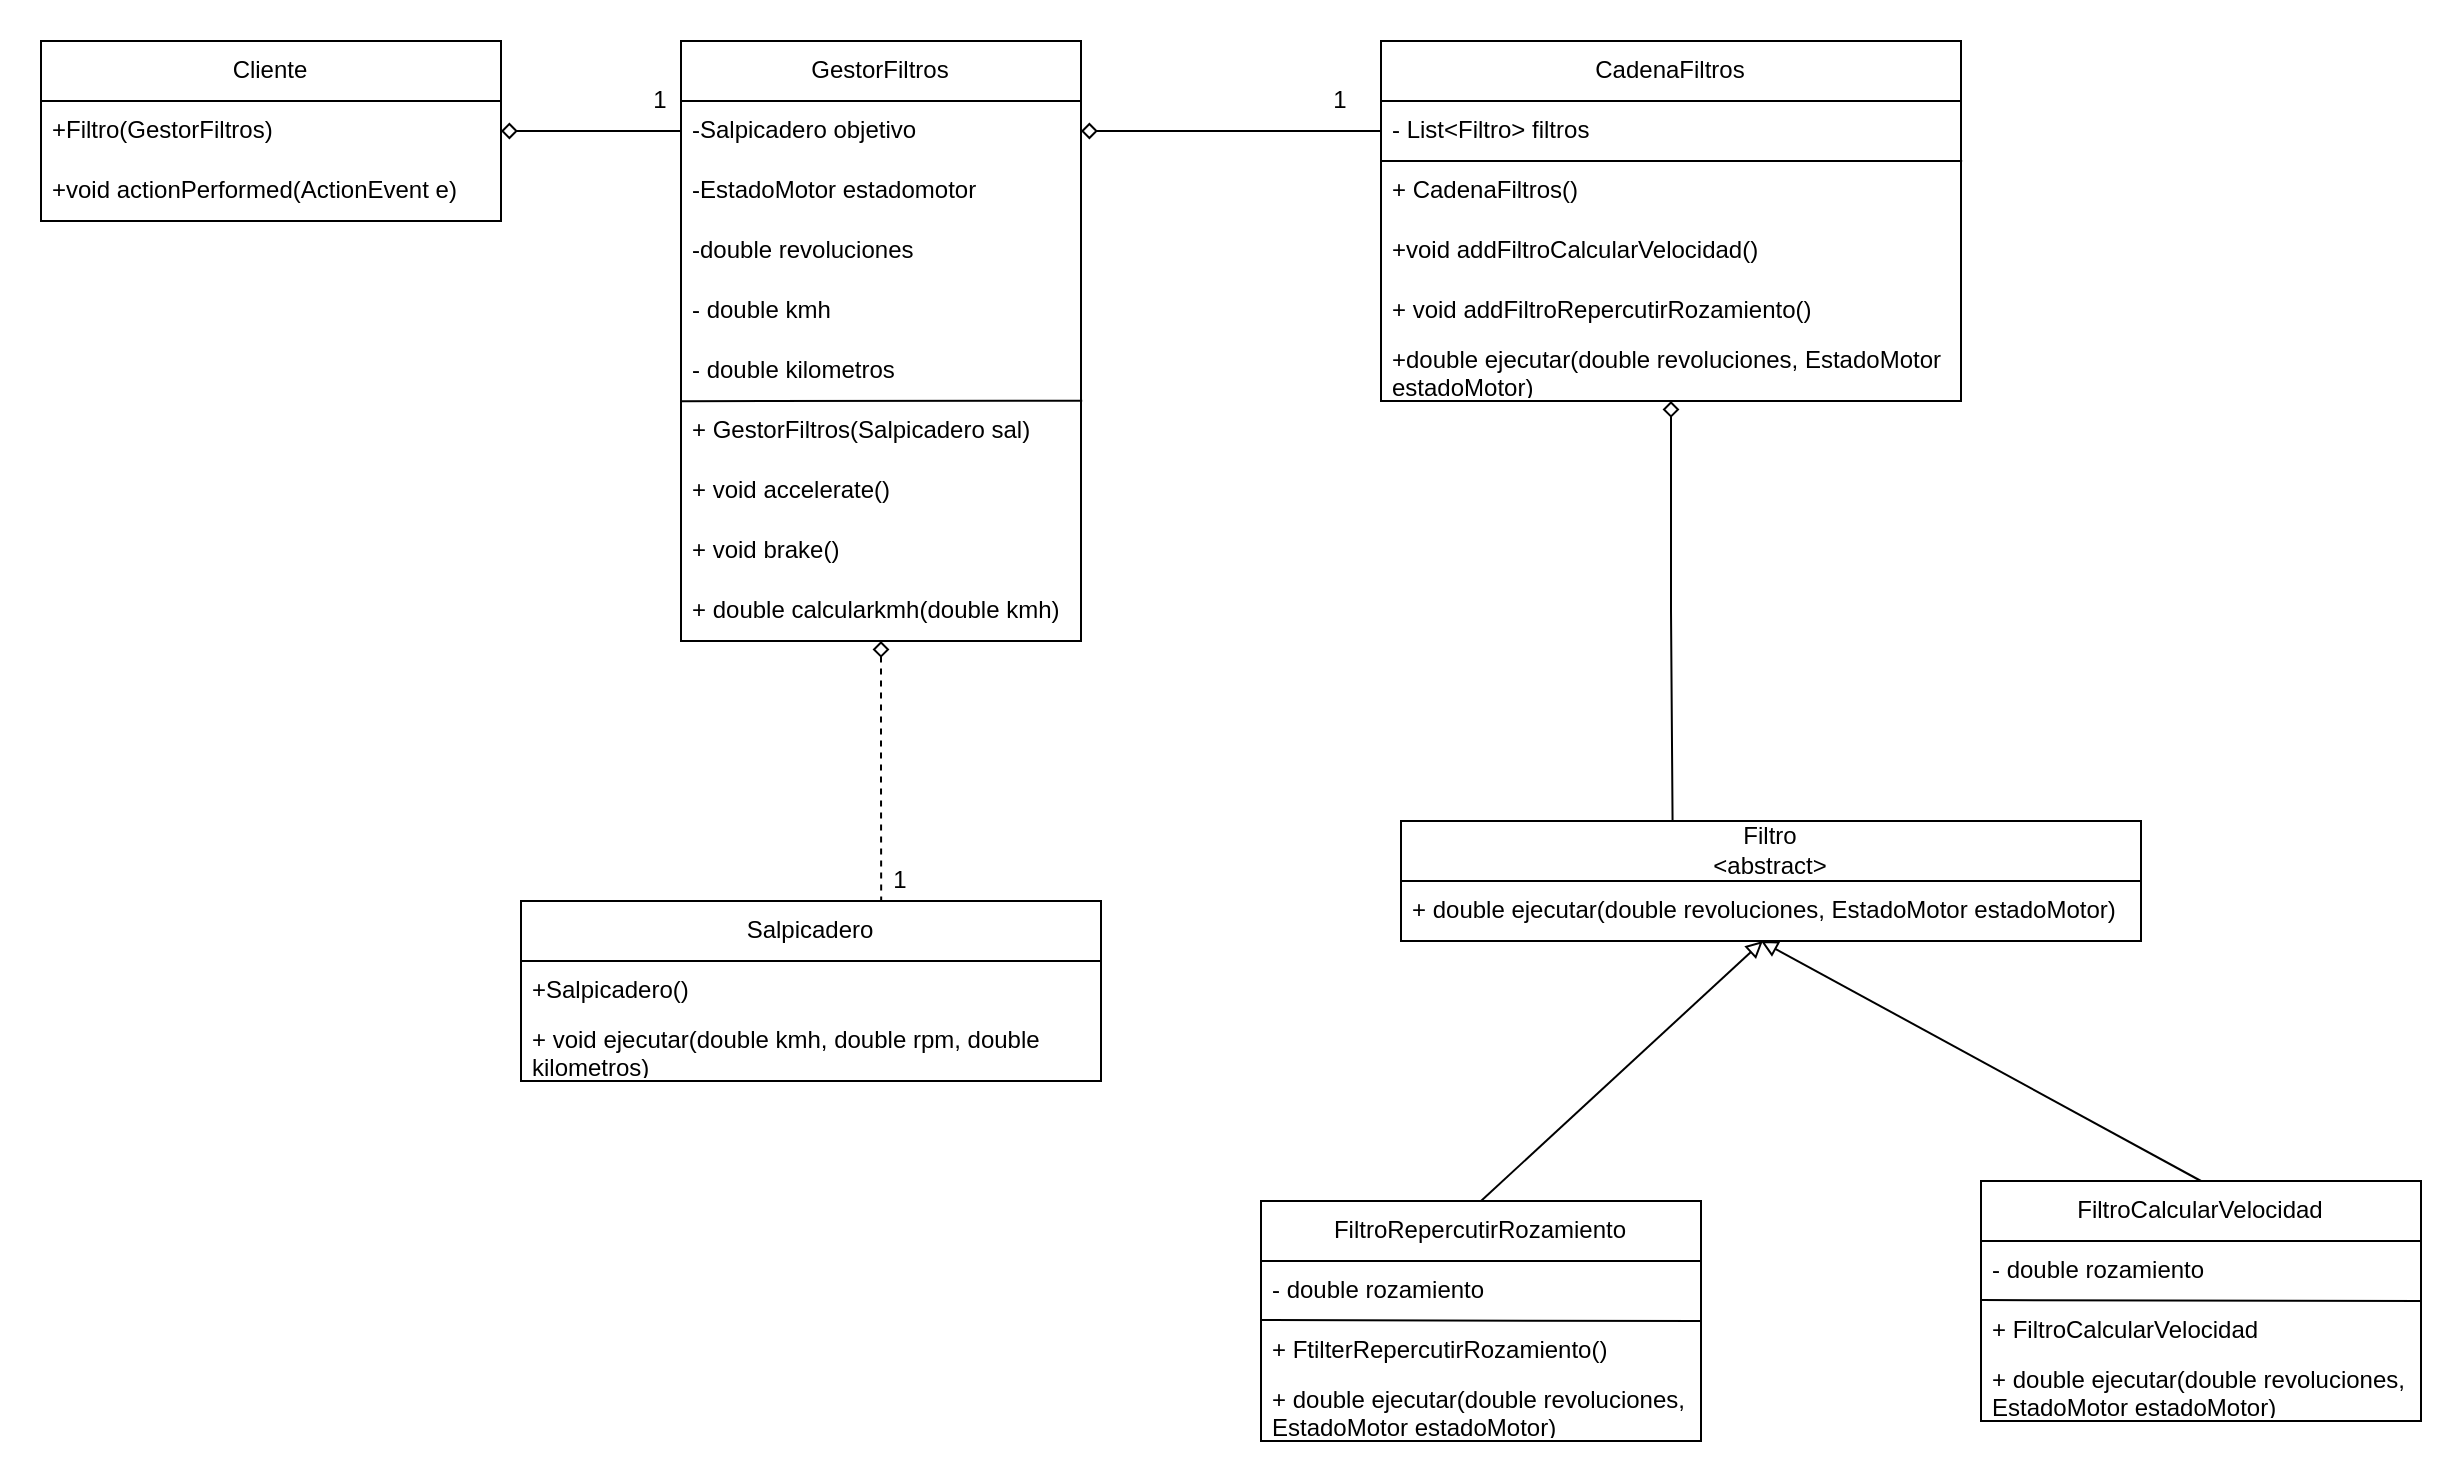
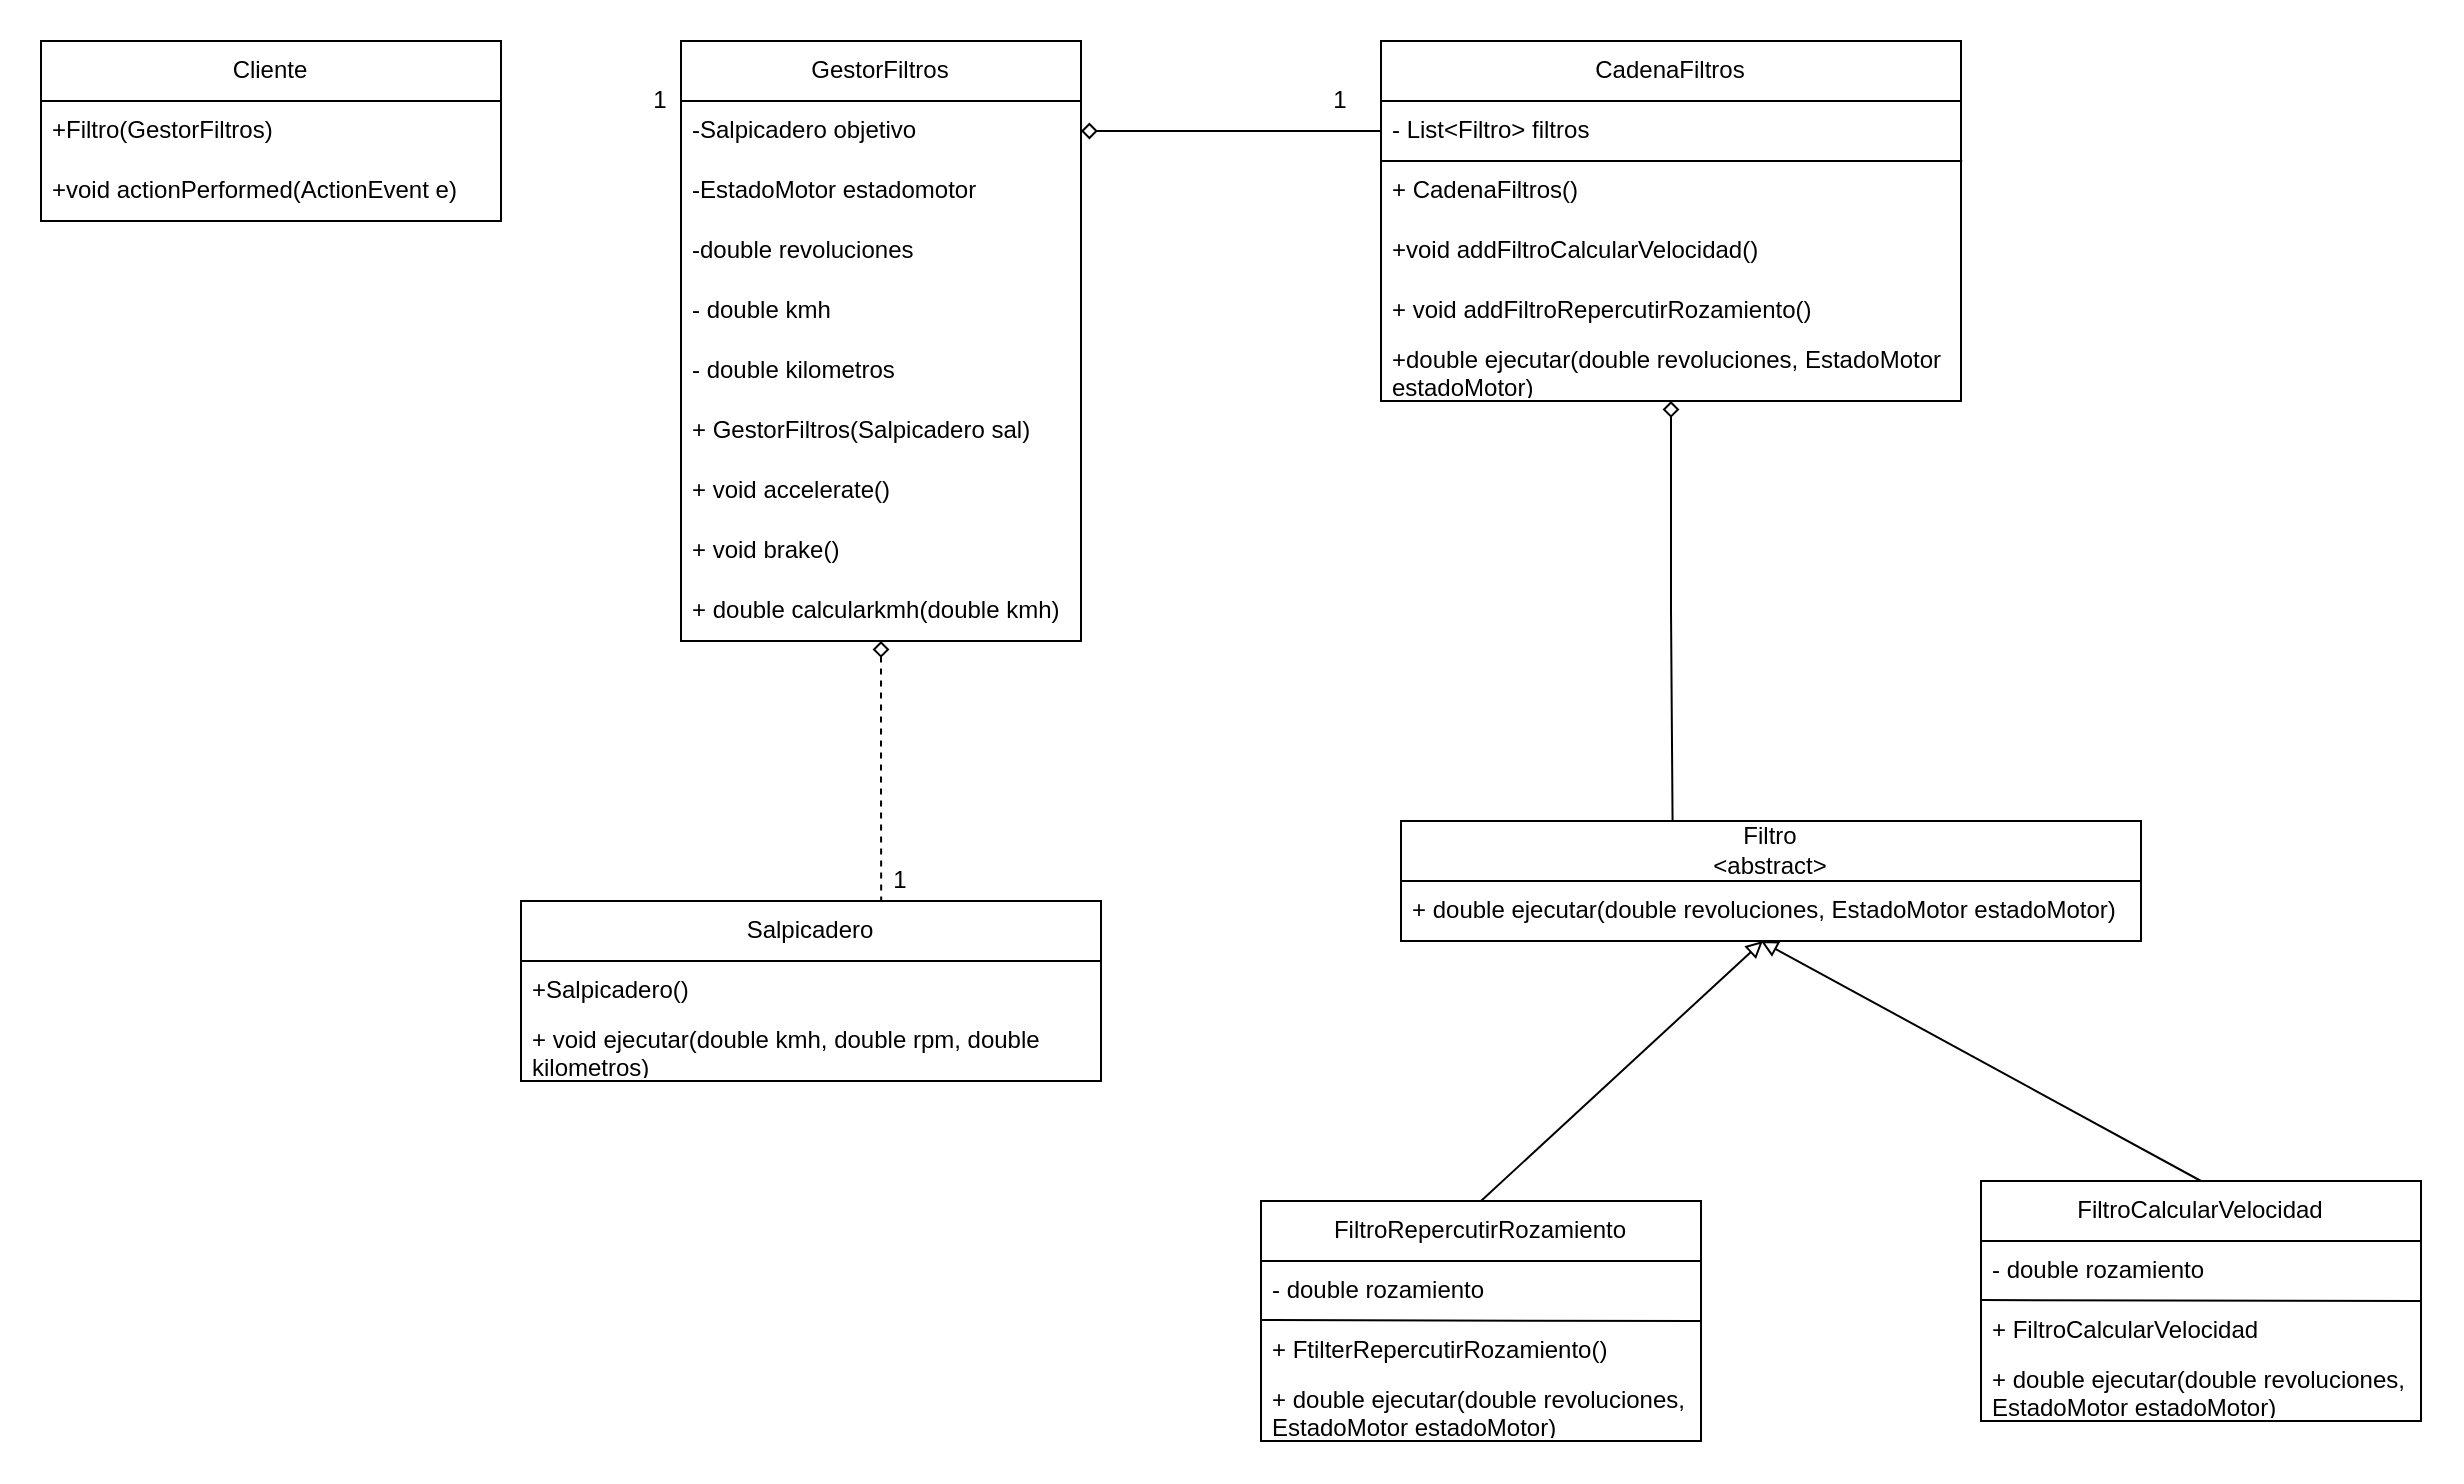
(597, 131) -> none
(881, 401) -> none
